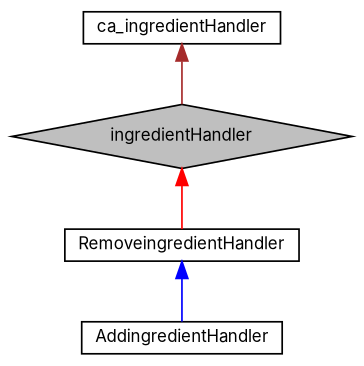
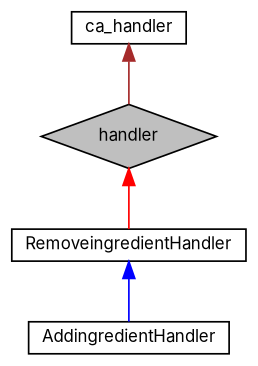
(182, 28) -> (129, 28)
(182, 136) -> (129, 136)
